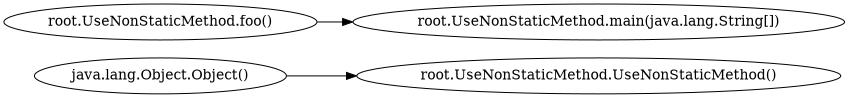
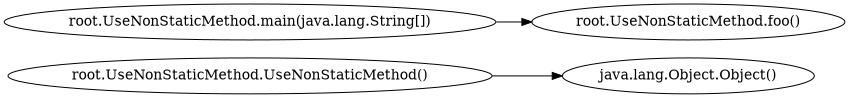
(330, 22) -> (509, 22)
(316, 76) -> (522, 76)
